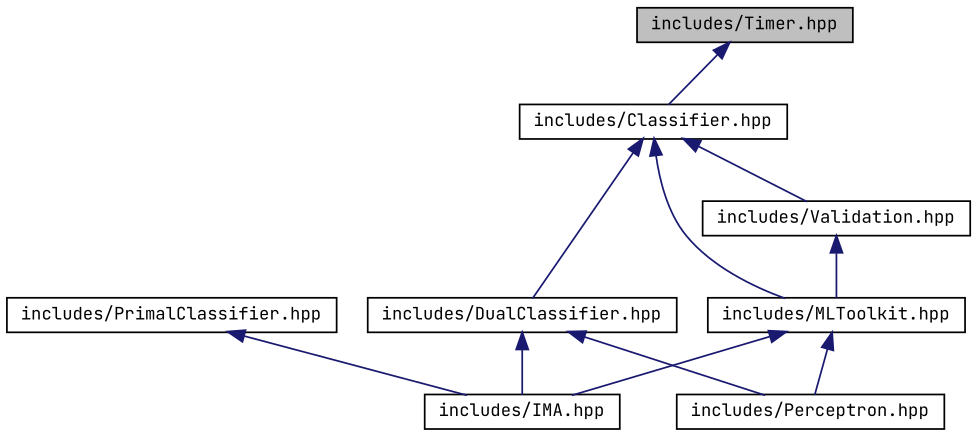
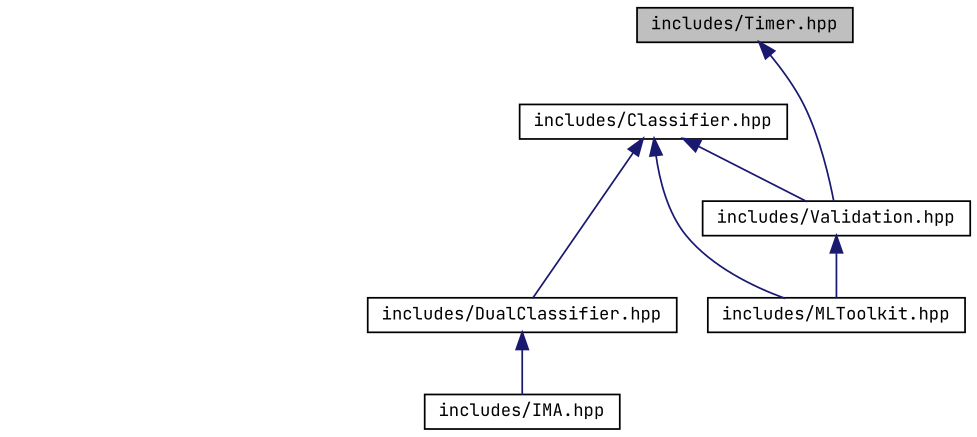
(693, 80) -> (812, 124)
(172, 315) -> none
(691, 360) -> none
(811, 412) -> none
